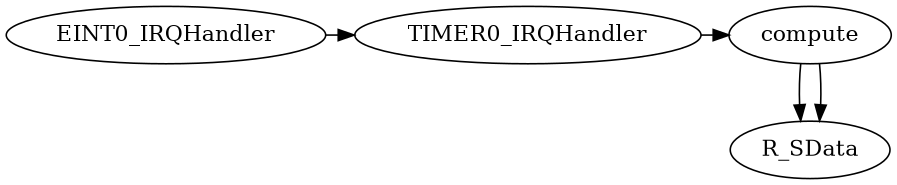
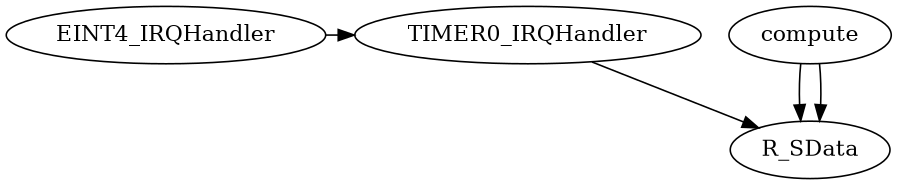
(166, 35) -> (166, 35)
(707, 35) -> (668, 92)
